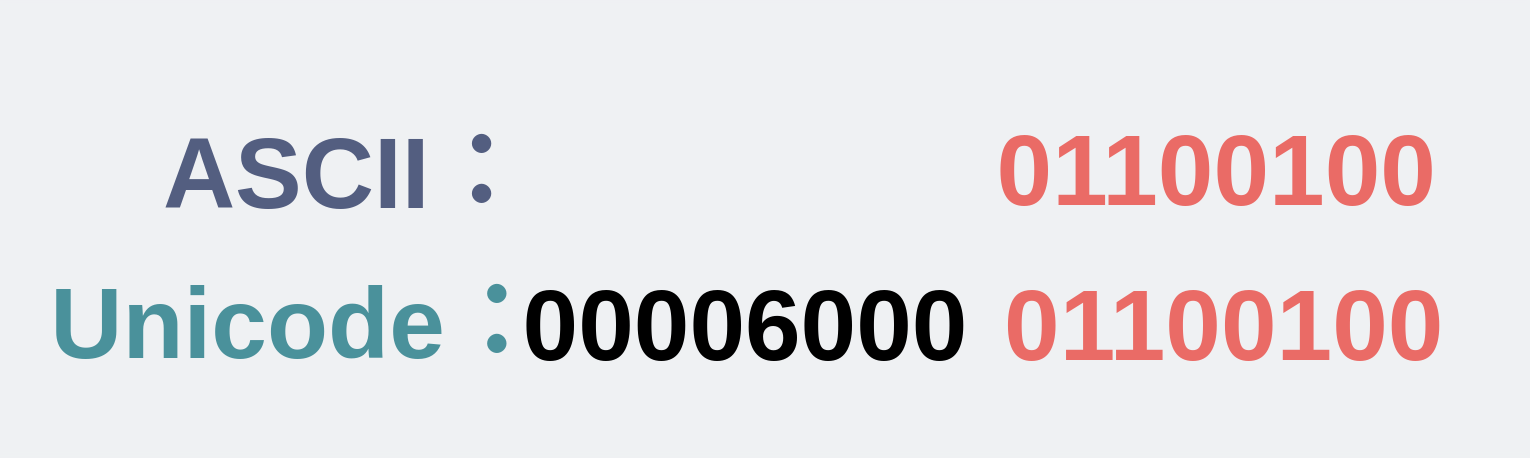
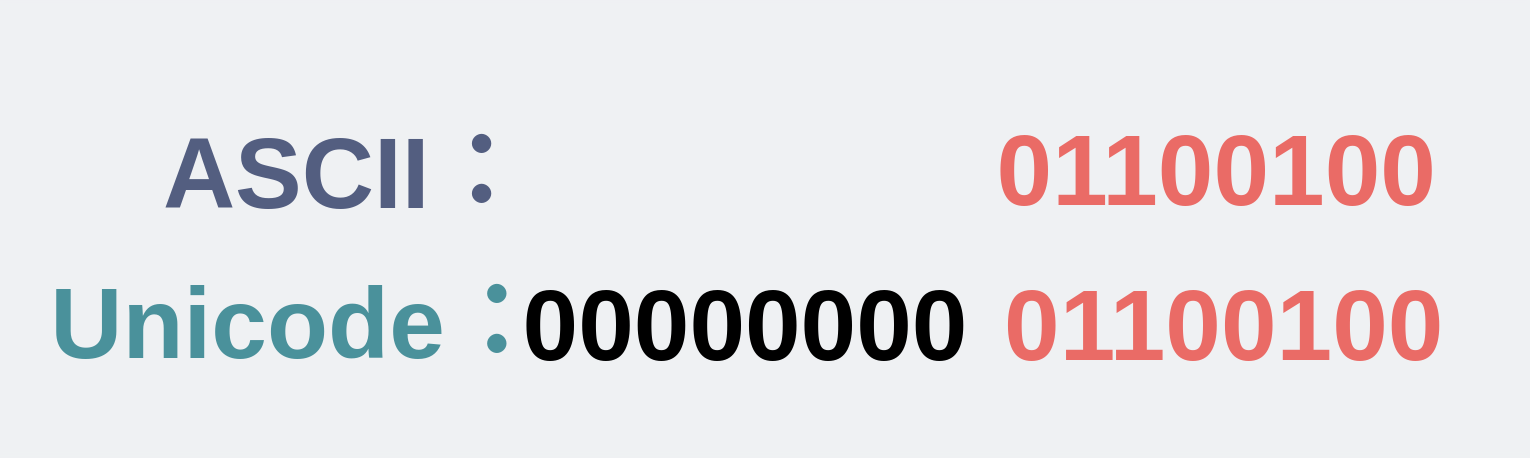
(746, 324) -> (746, 324)
